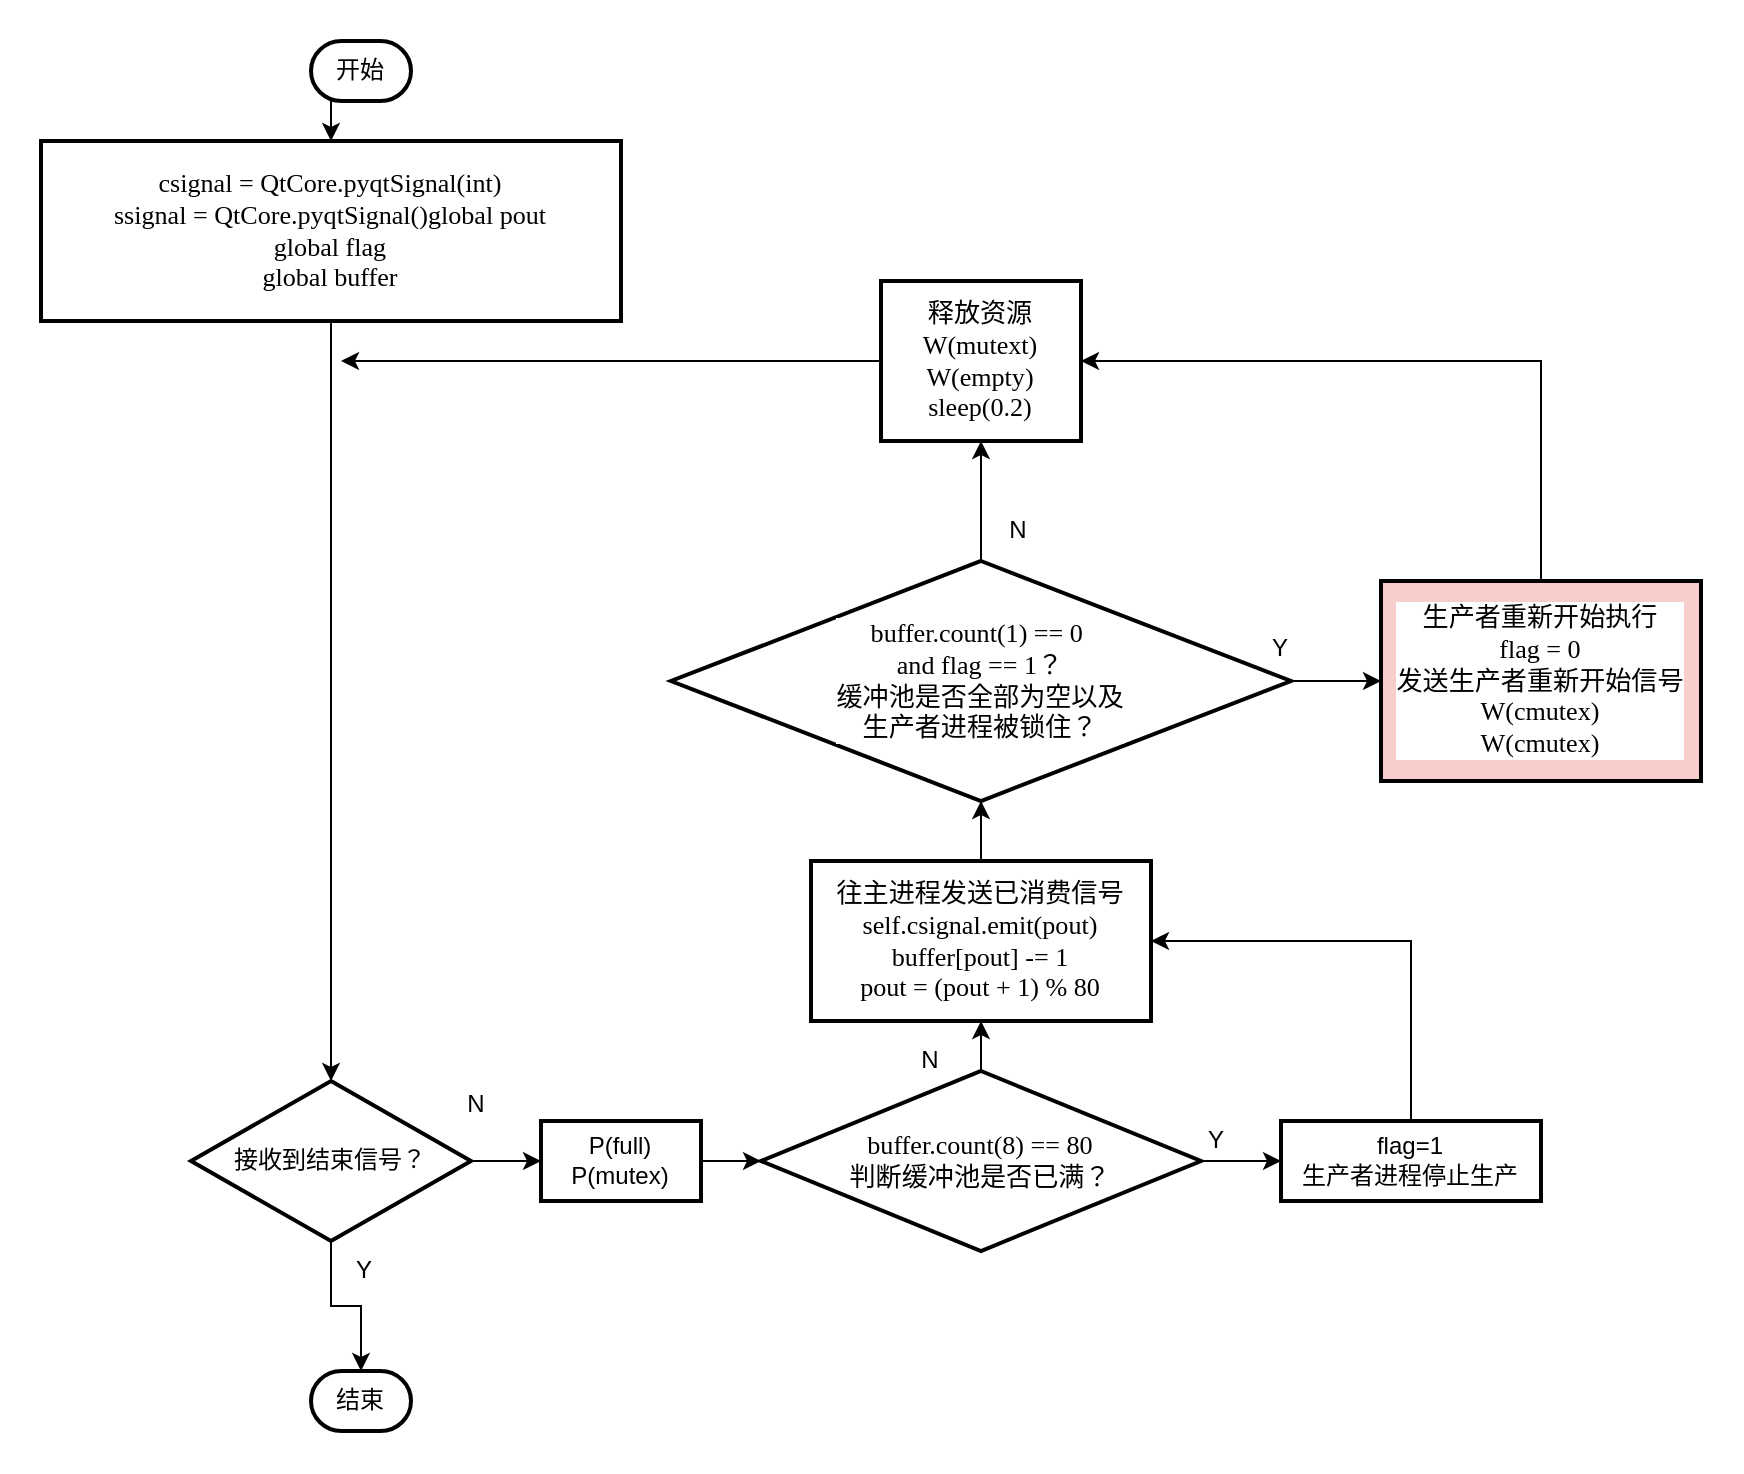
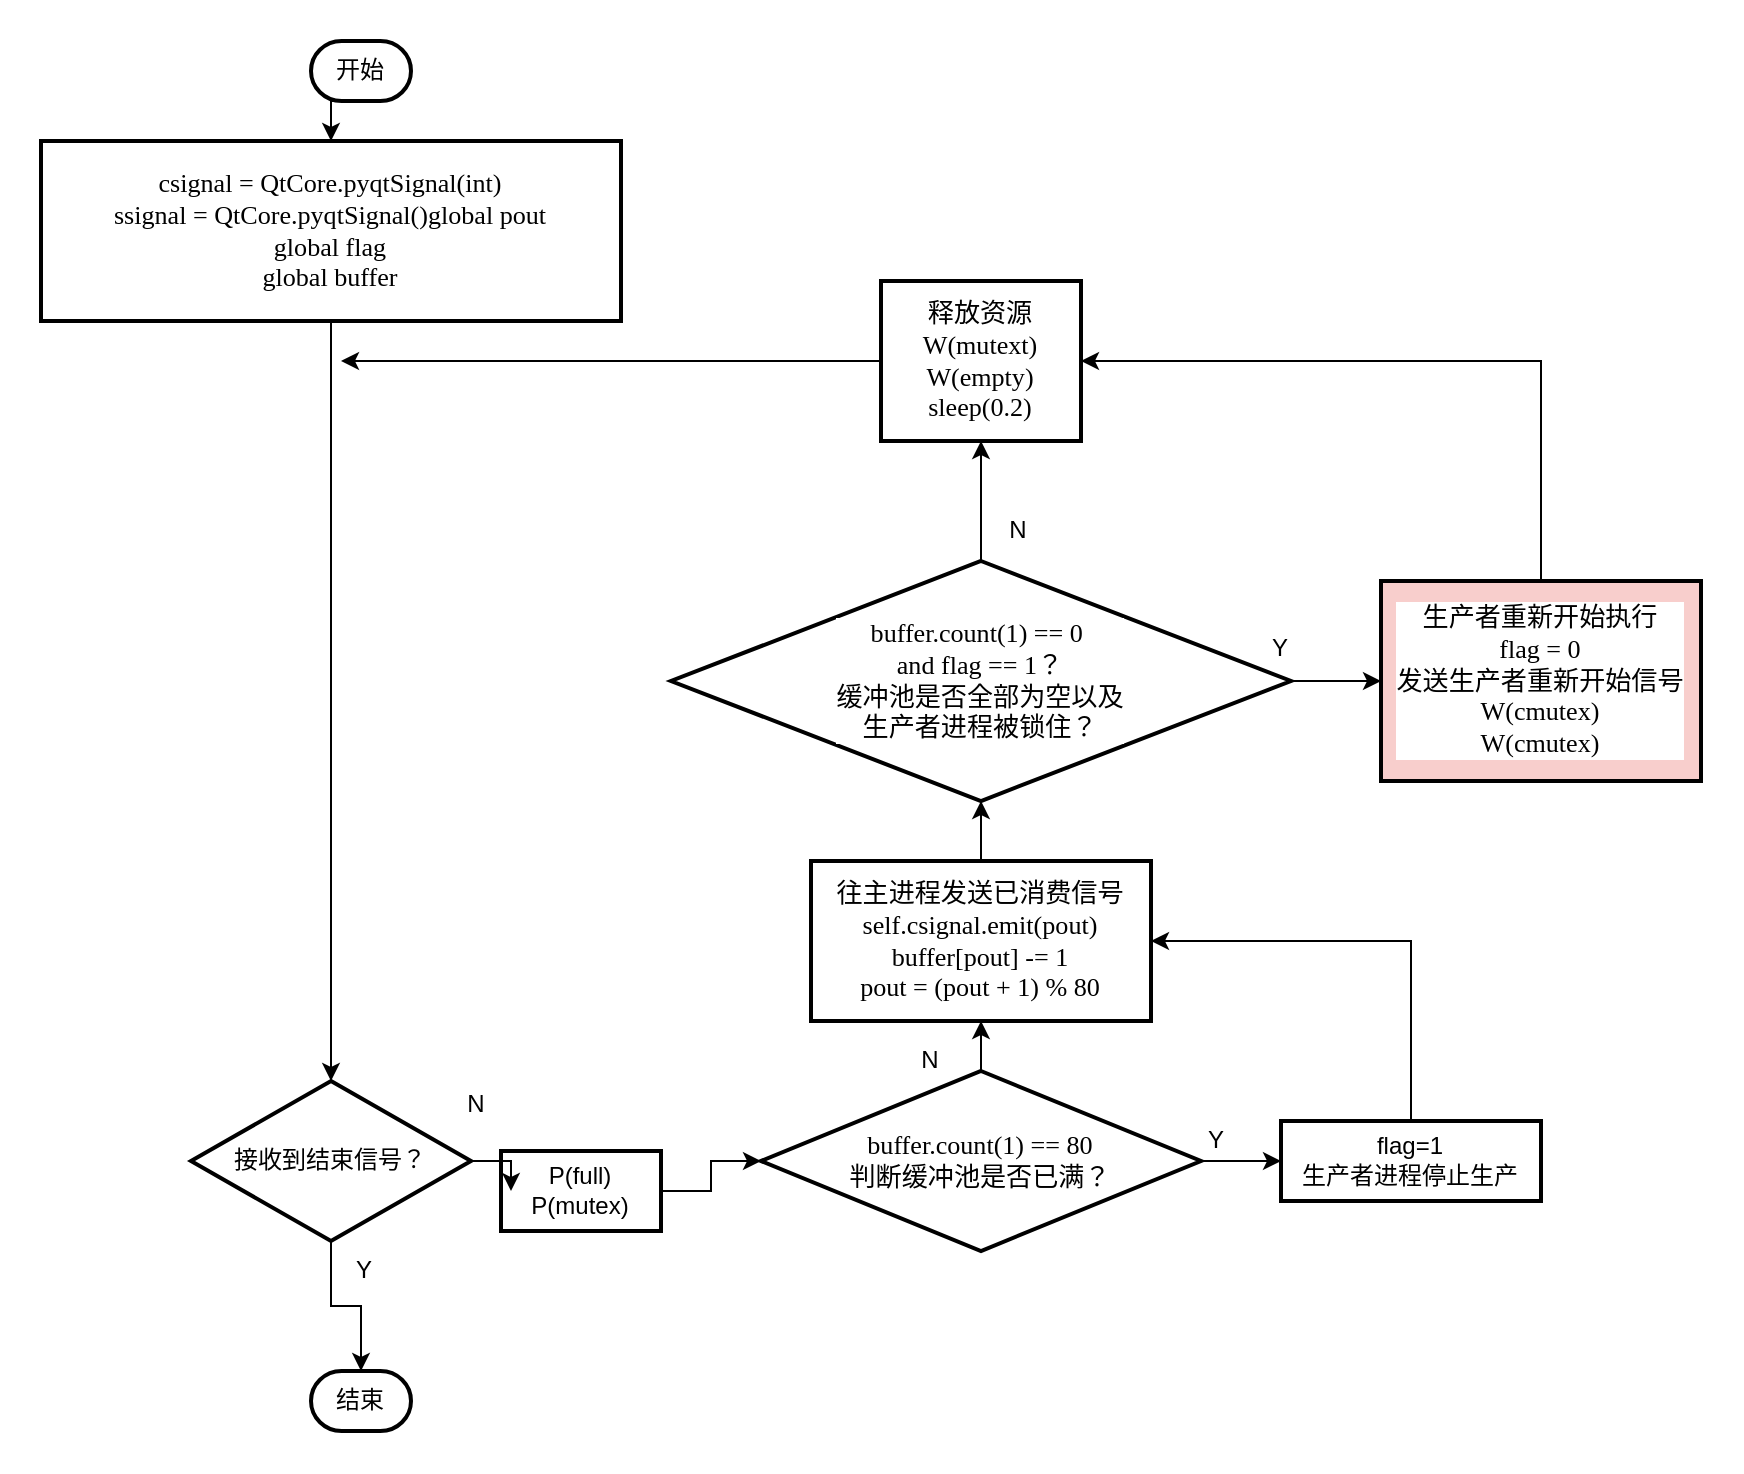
(621, 1161) -> (581, 1191)
(981, 1161) -> (981, 1161)
